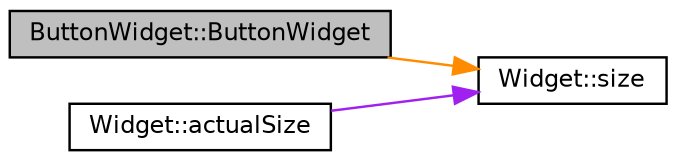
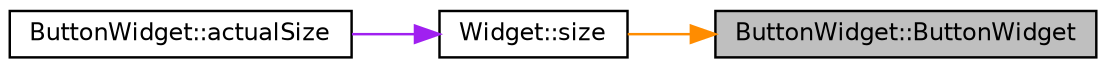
(420, 62) -> (659, 34)
(200, 127) -> (181, 34)
